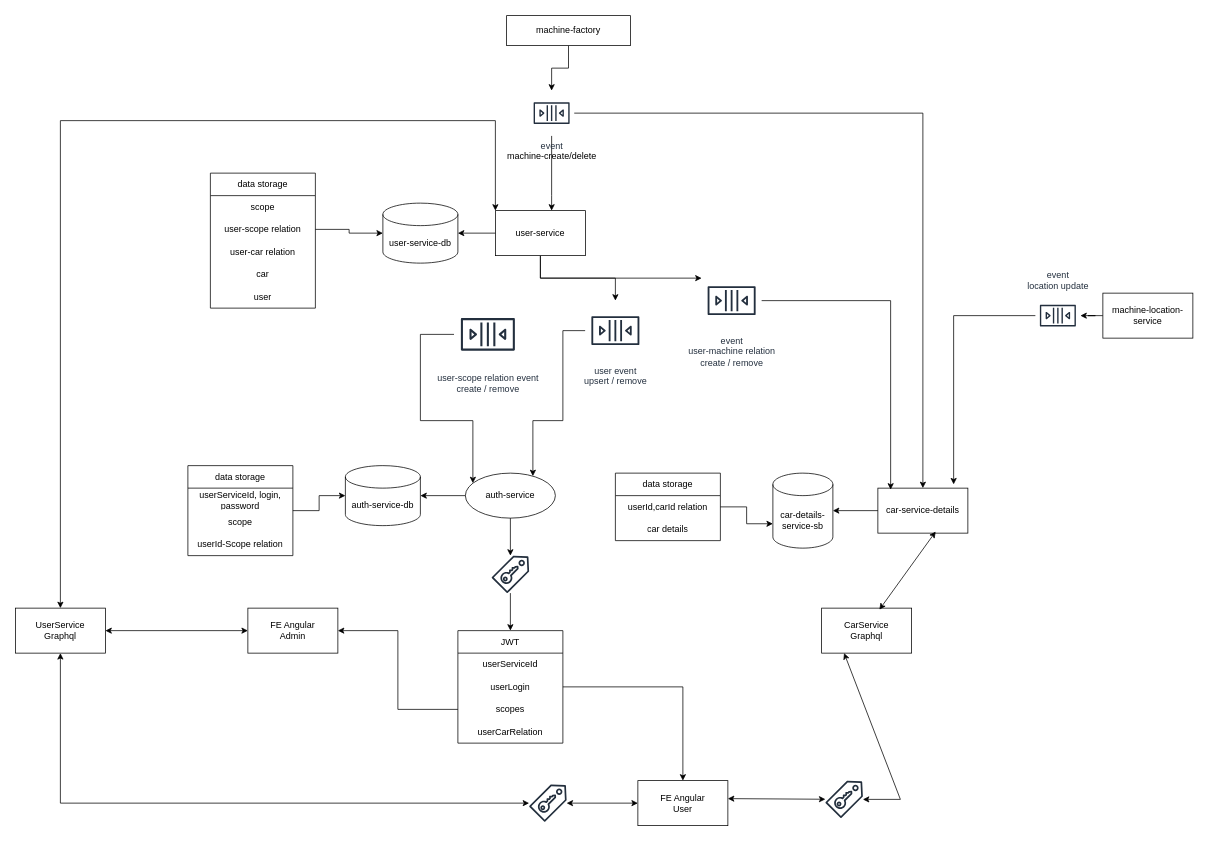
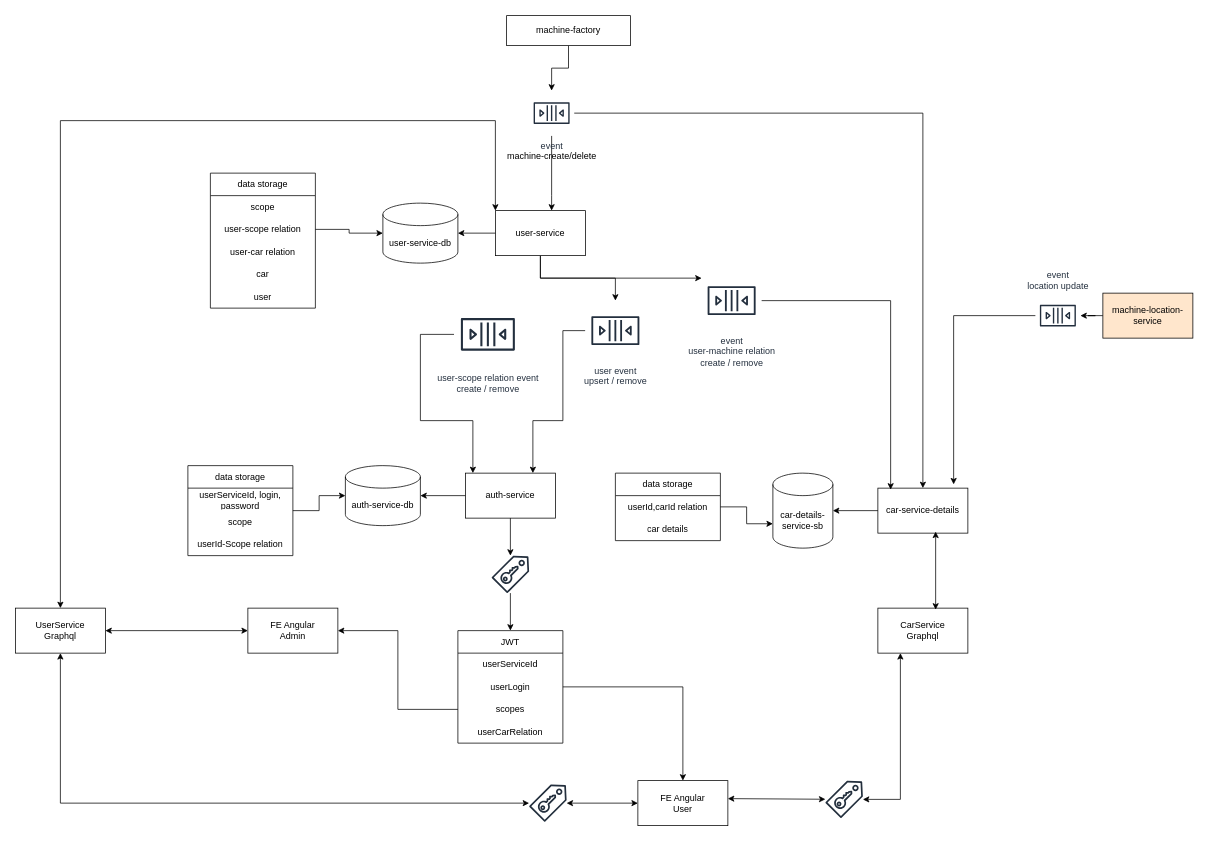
(1148, 315) -> (1148, 315)
(510, 495) -> (510, 495)
(867, 630) -> (923, 630)
